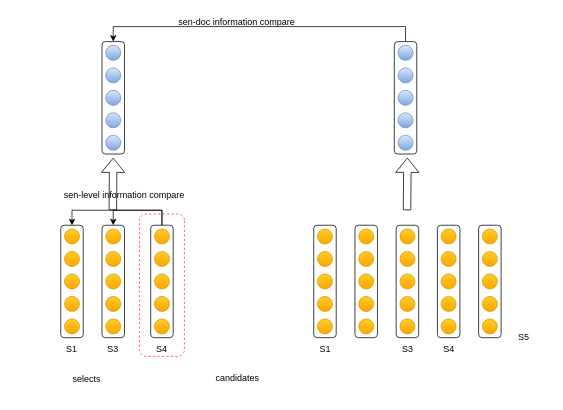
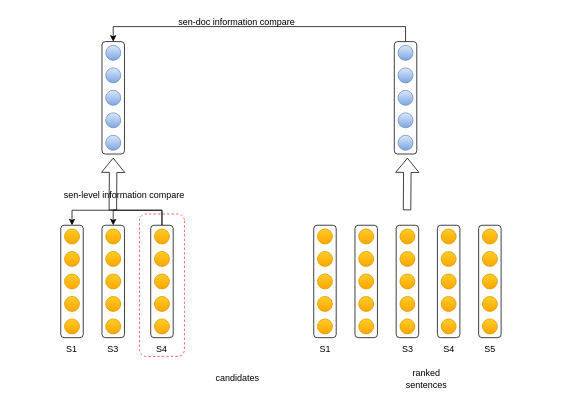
(524, 338) -> (490, 349)
(87, 379) -> none
none -> (426, 379)
